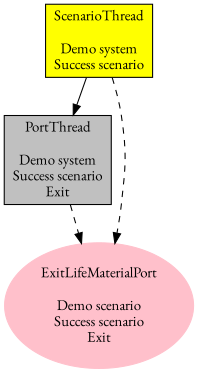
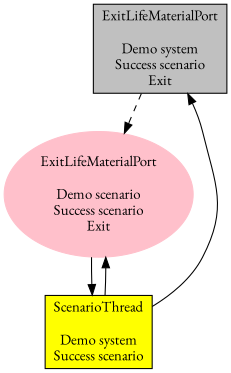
(125, 155) -> (106, 282)
(58, 160) -> (160, 49)
none -> (92, 271)
